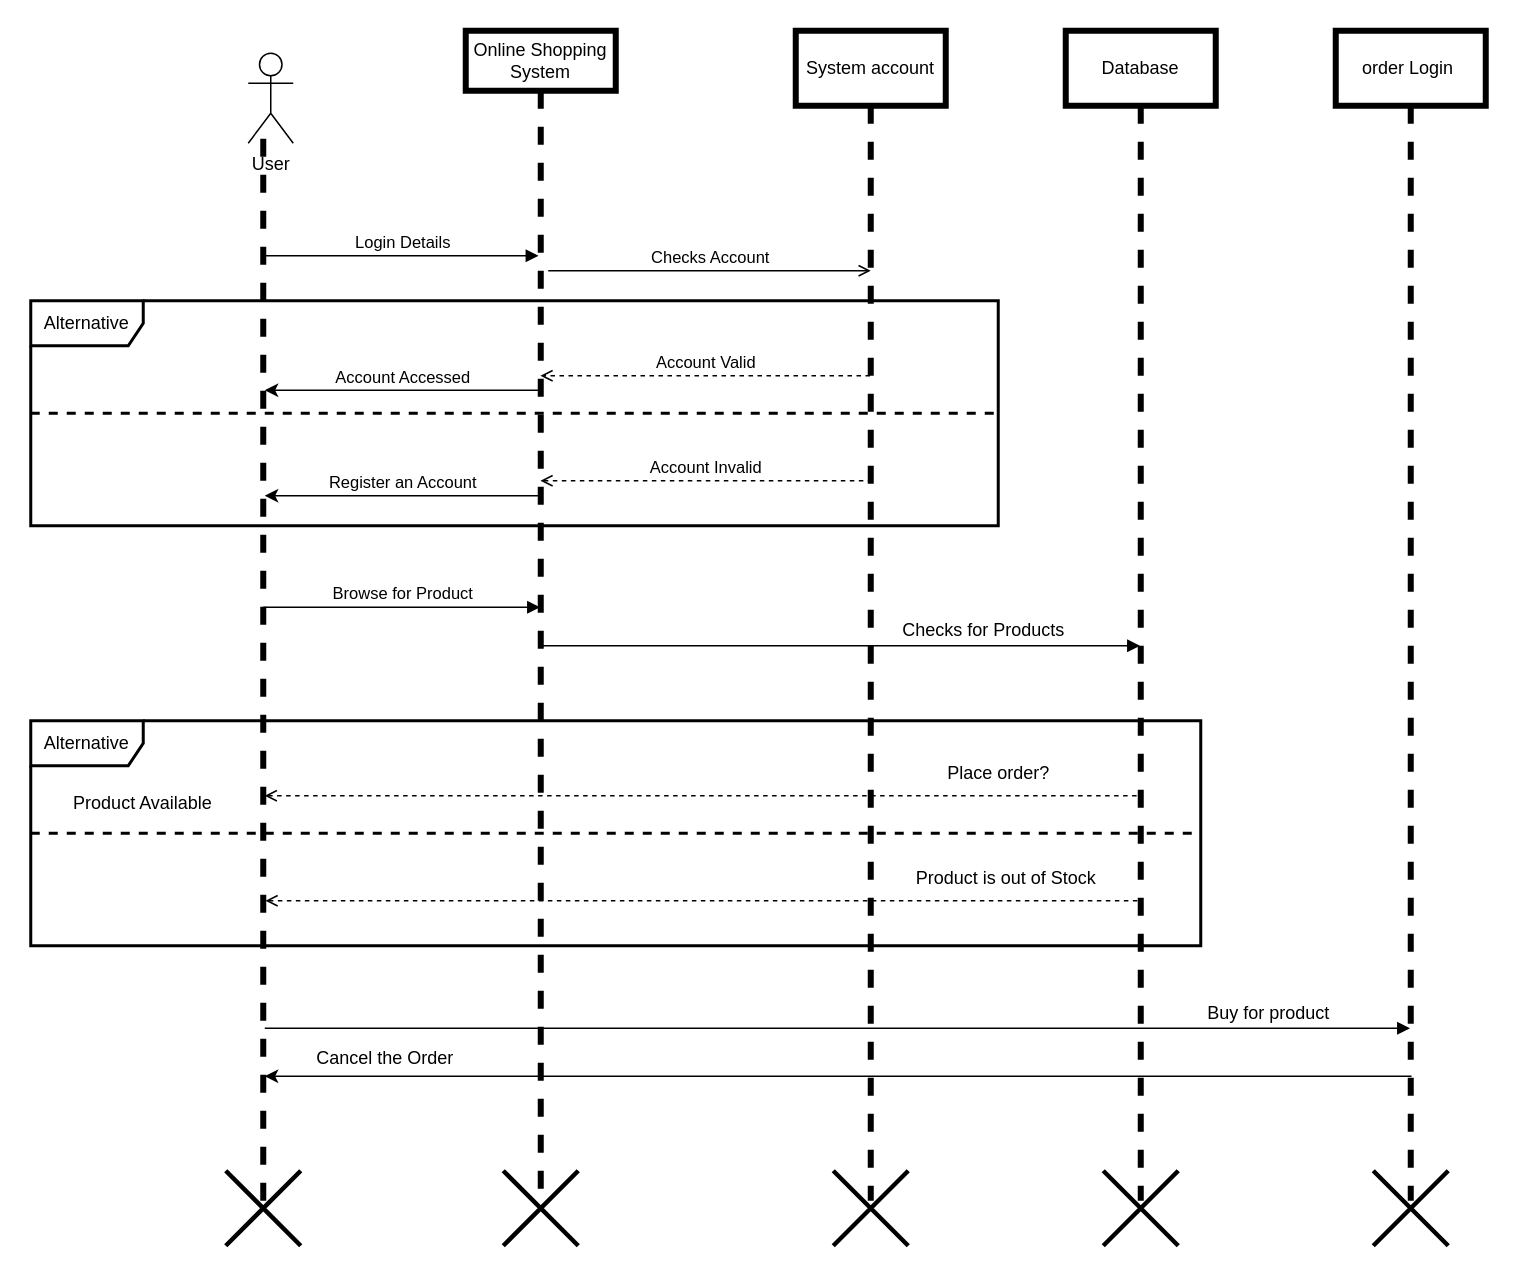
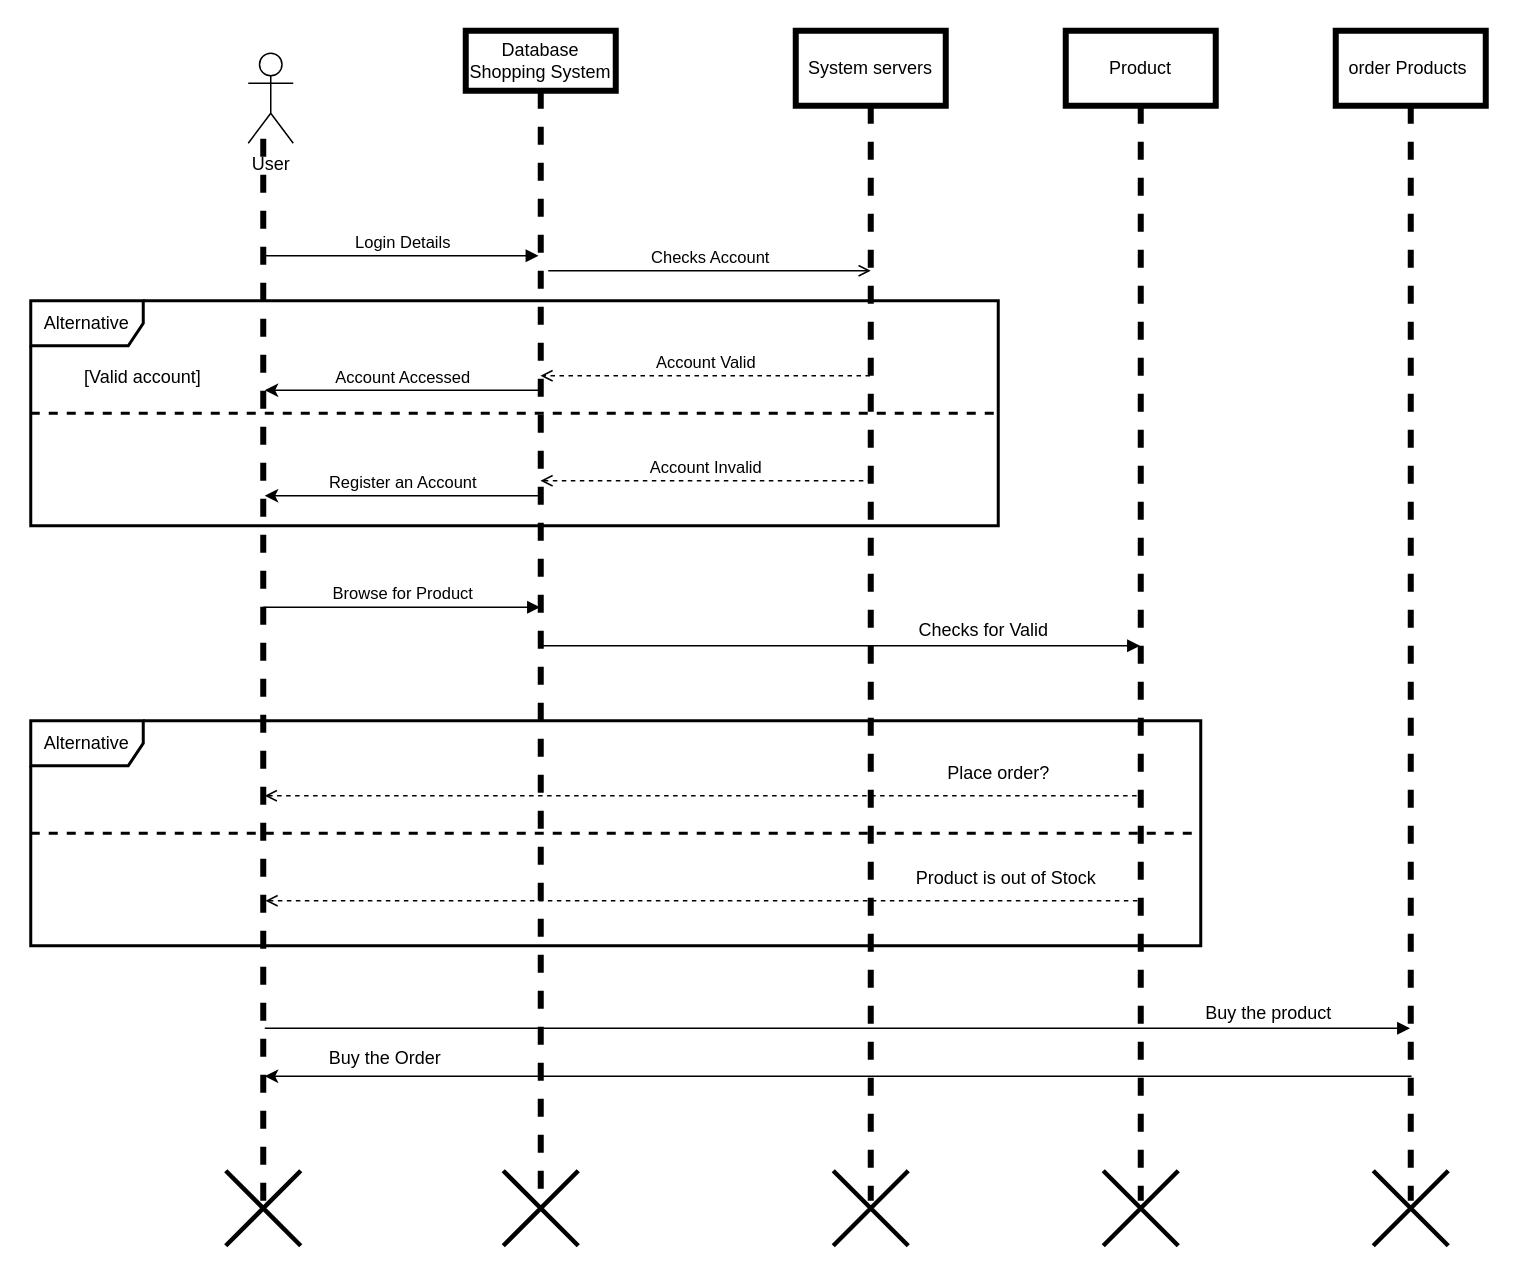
(541, 61) -> (541, 61)
(871, 68) -> (871, 68)
(1141, 68) -> (1141, 68)
(1411, 68) -> (1411, 68)
none -> (143, 377)
(984, 631) -> (984, 631)
(143, 803) -> none
(1269, 1013) -> (1269, 1013)
(386, 1058) -> (386, 1058)
